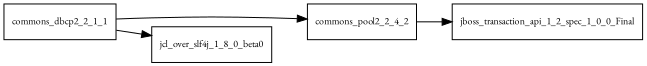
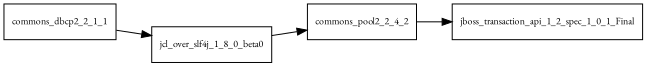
(207, 17) -> (284, 34)
(547, 22) -> (547, 22)
